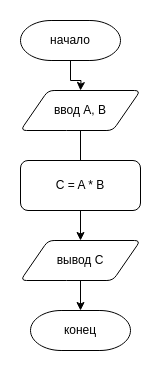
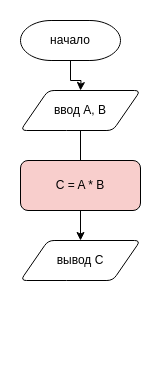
(81, 186) -> (81, 186)
(81, 300) -> none
(81, 331) -> none
